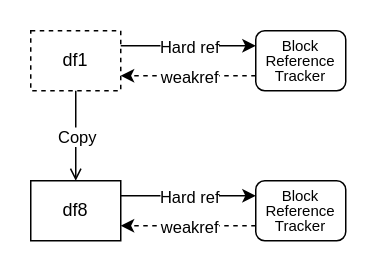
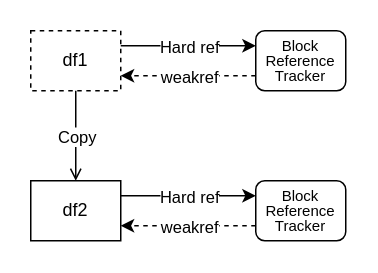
(76, 211) -> (76, 211)
